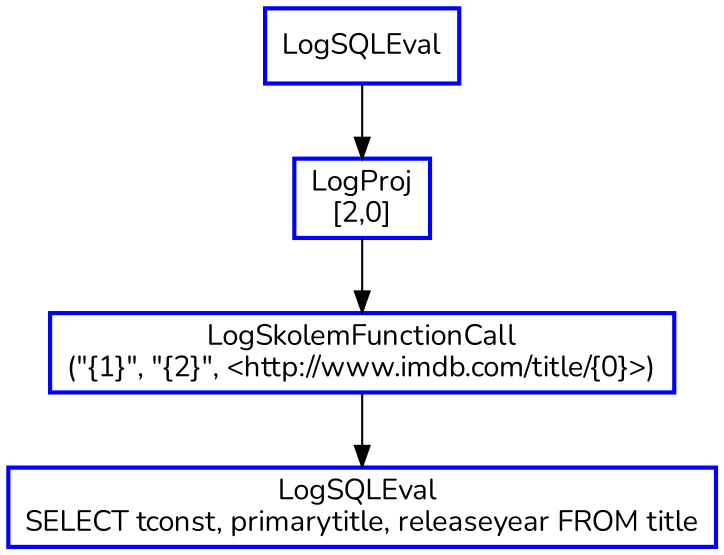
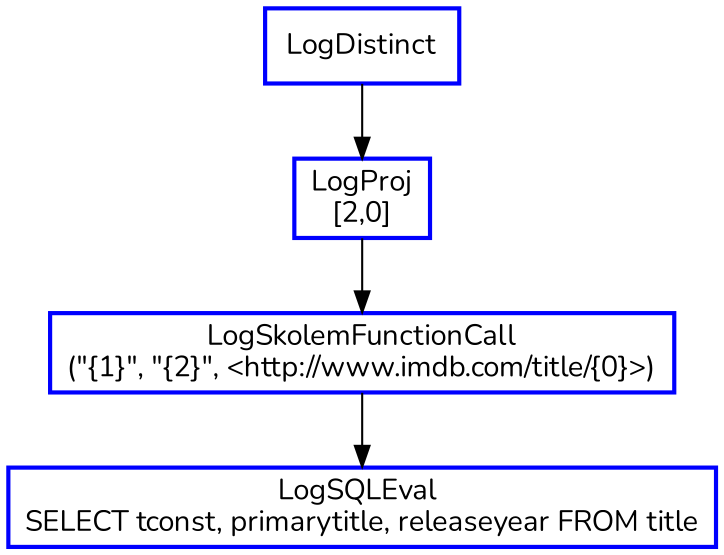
(362, 46) -> (362, 46)
